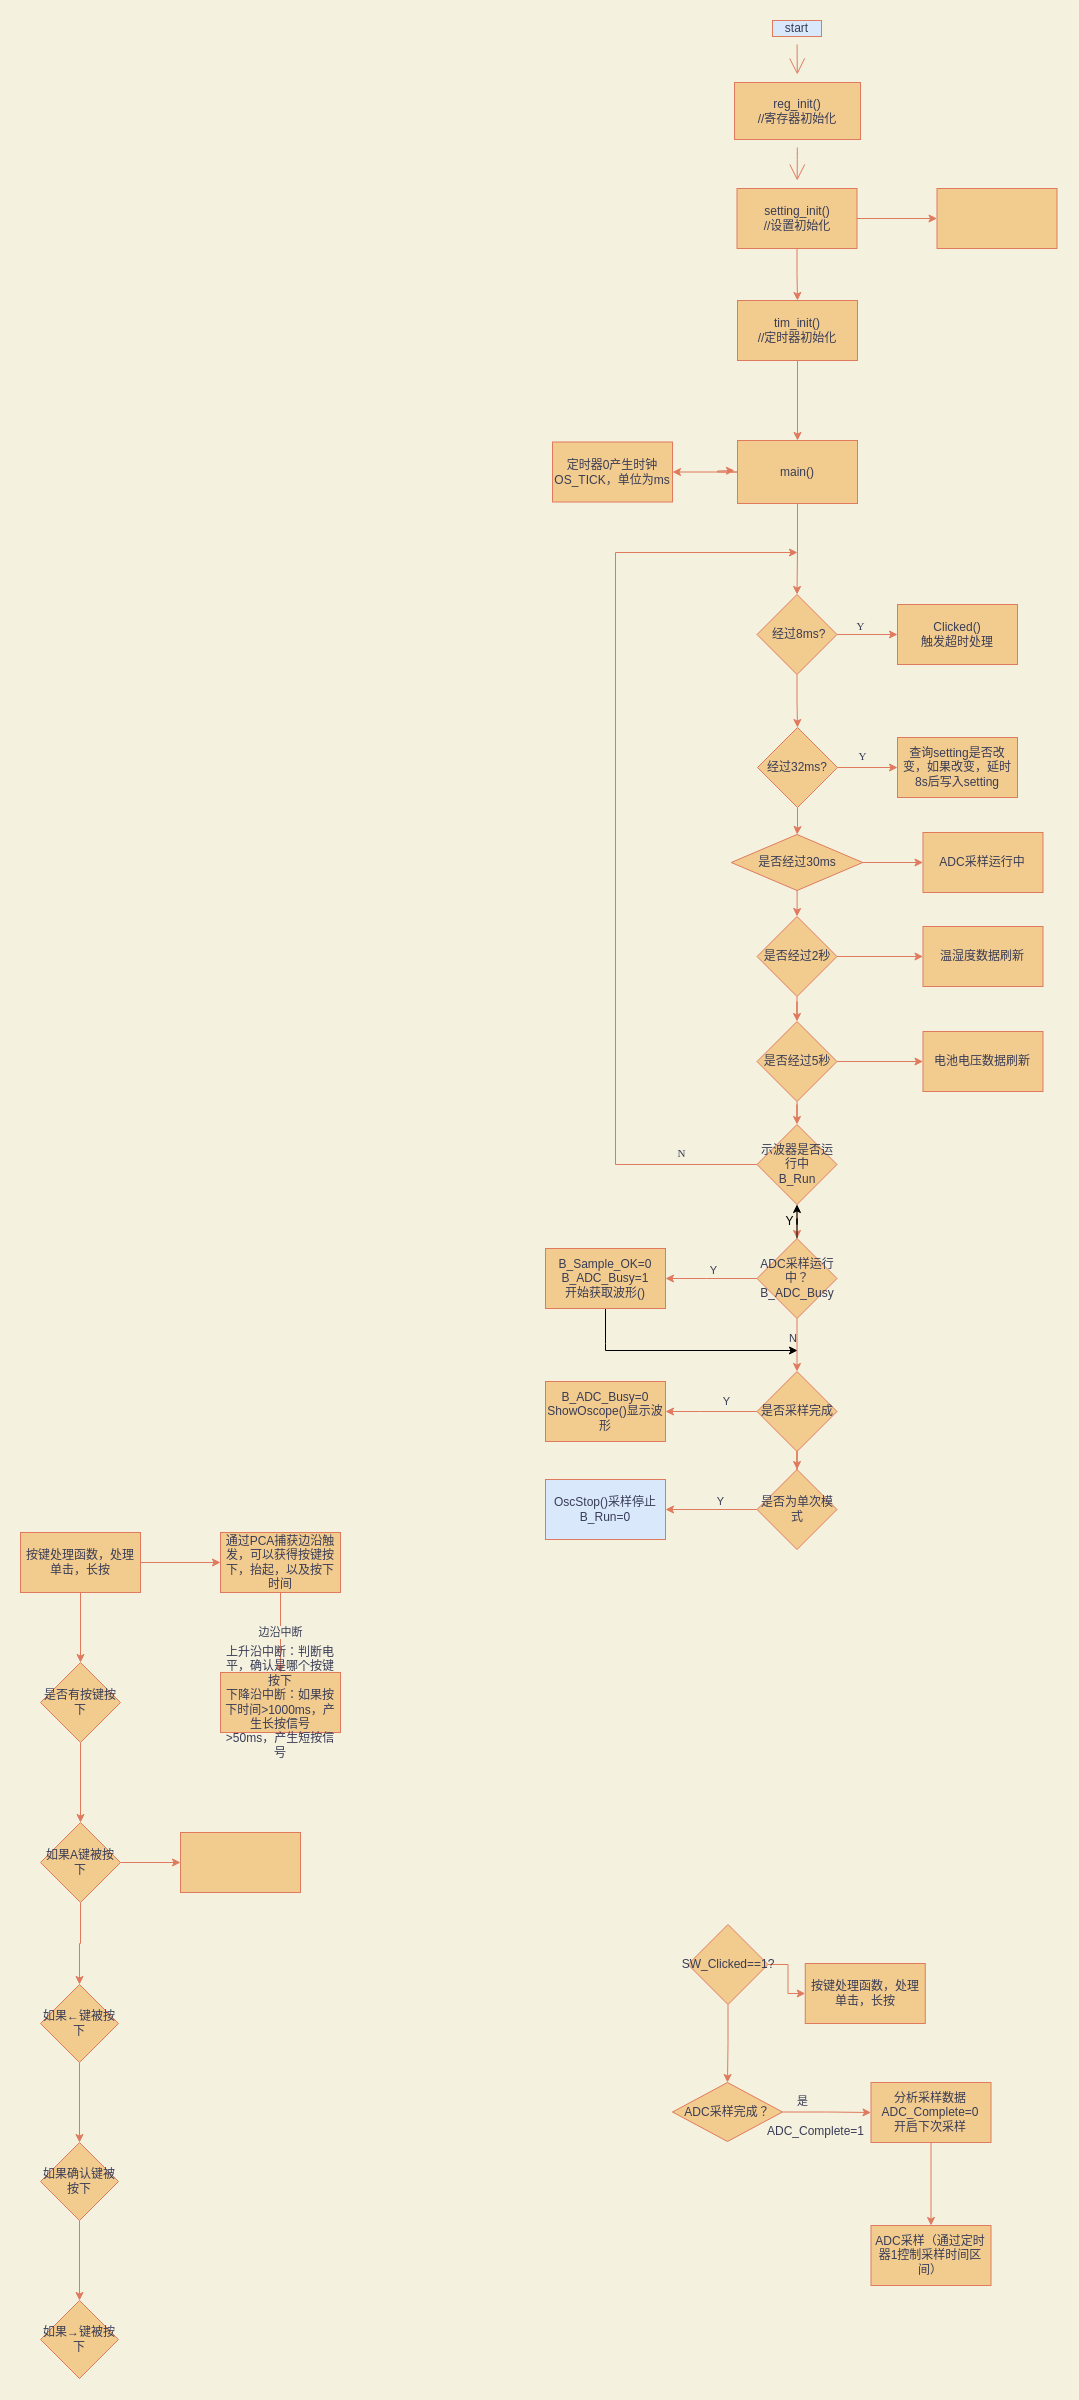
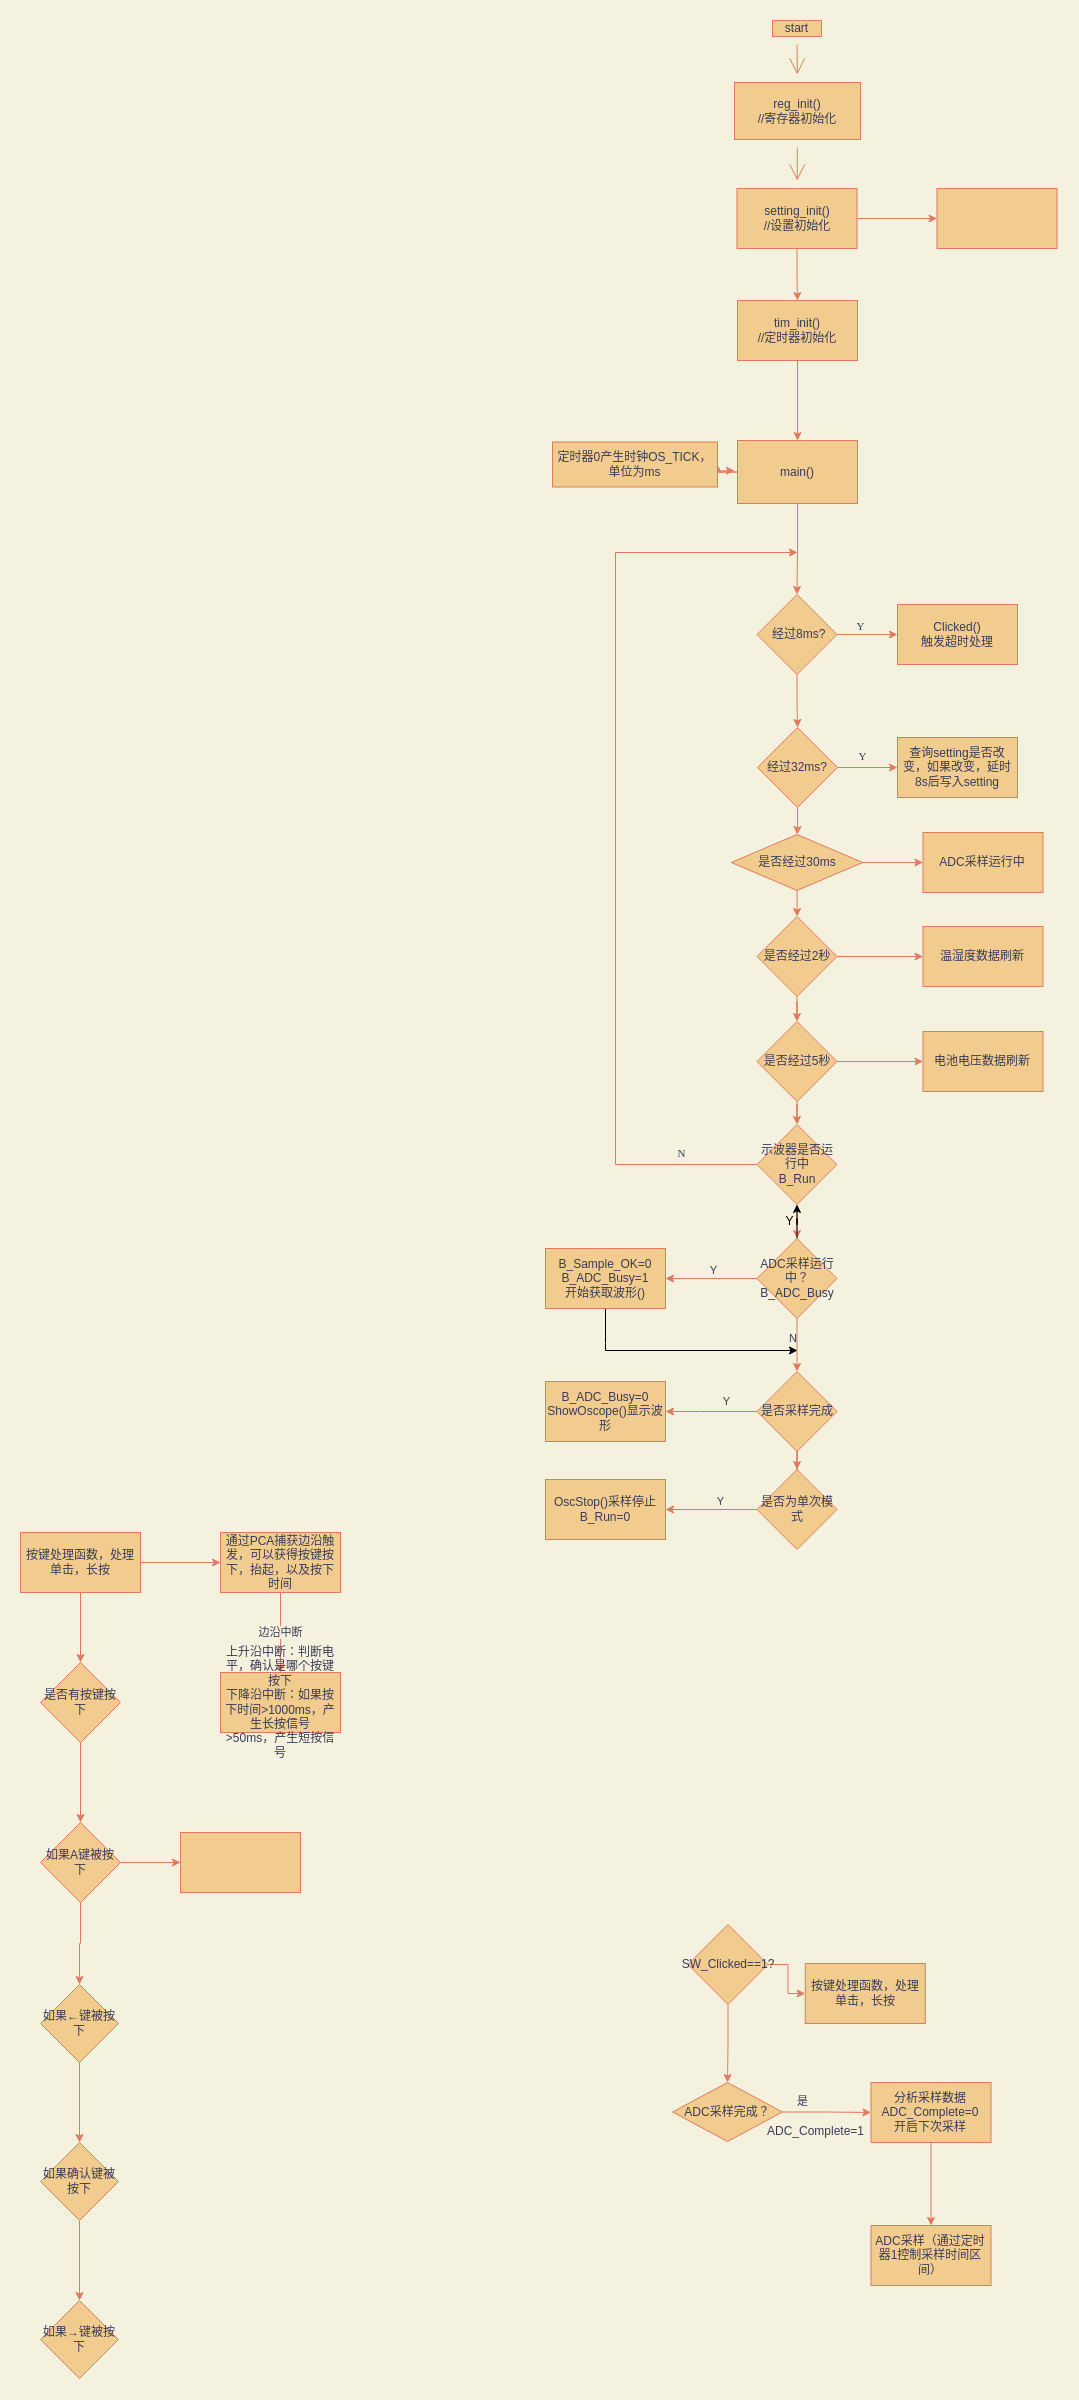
(797, 29) -> (797, 29)
(612, 472) -> (635, 465)
(606, 1510) -> (606, 1510)
